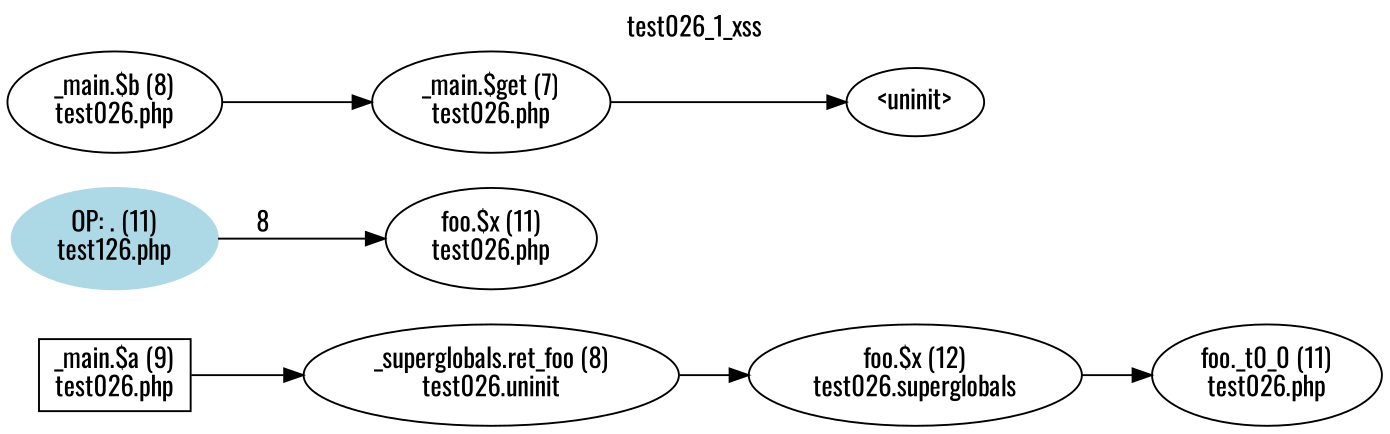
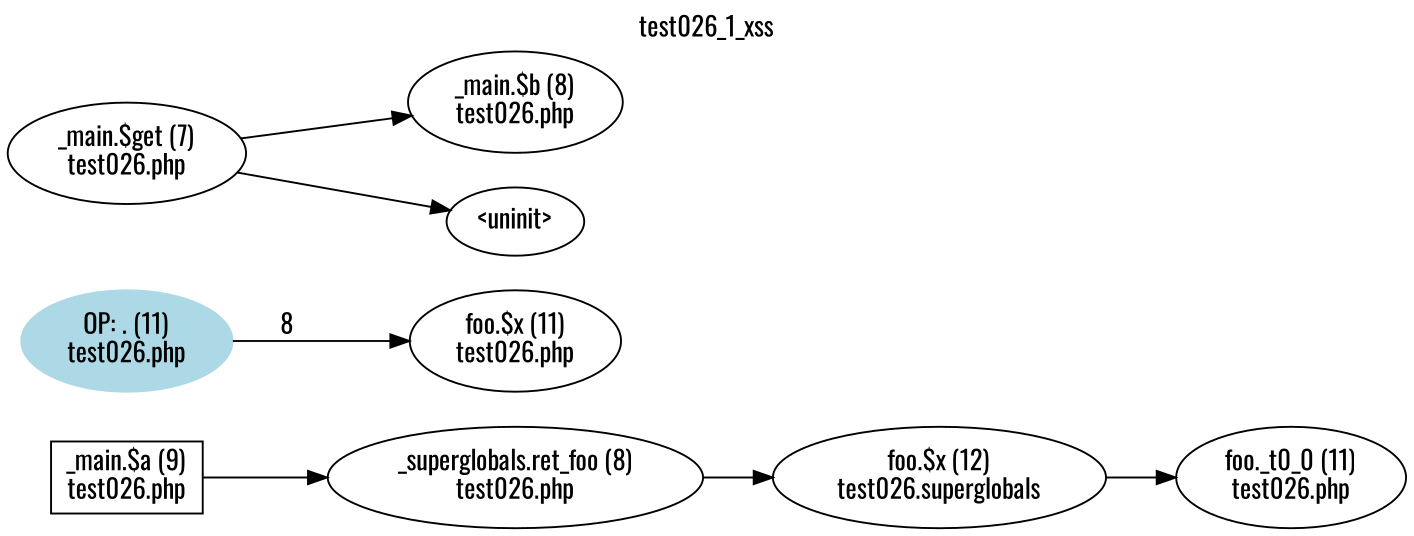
(287, 102) -> (317, 128)
(115, 239) -> (127, 341)
(491, 375) -> (515, 478)
